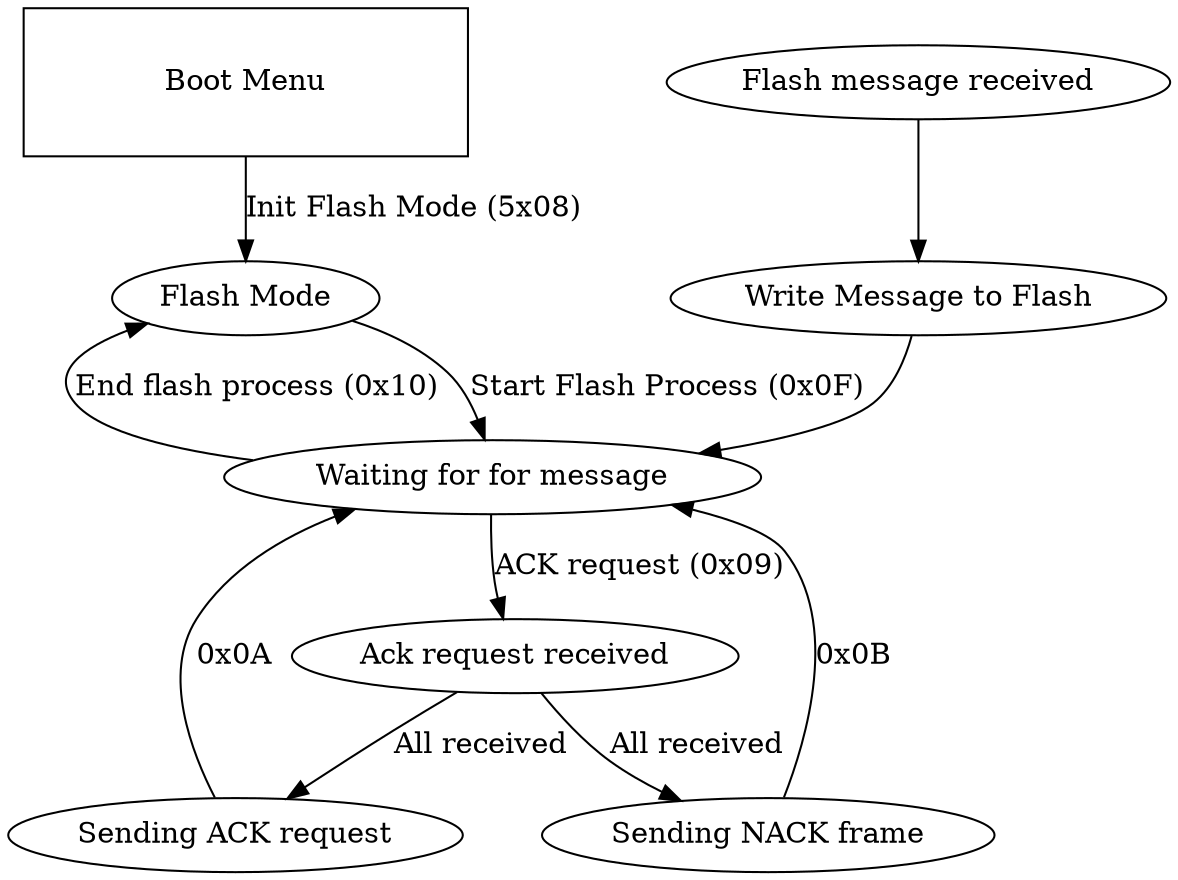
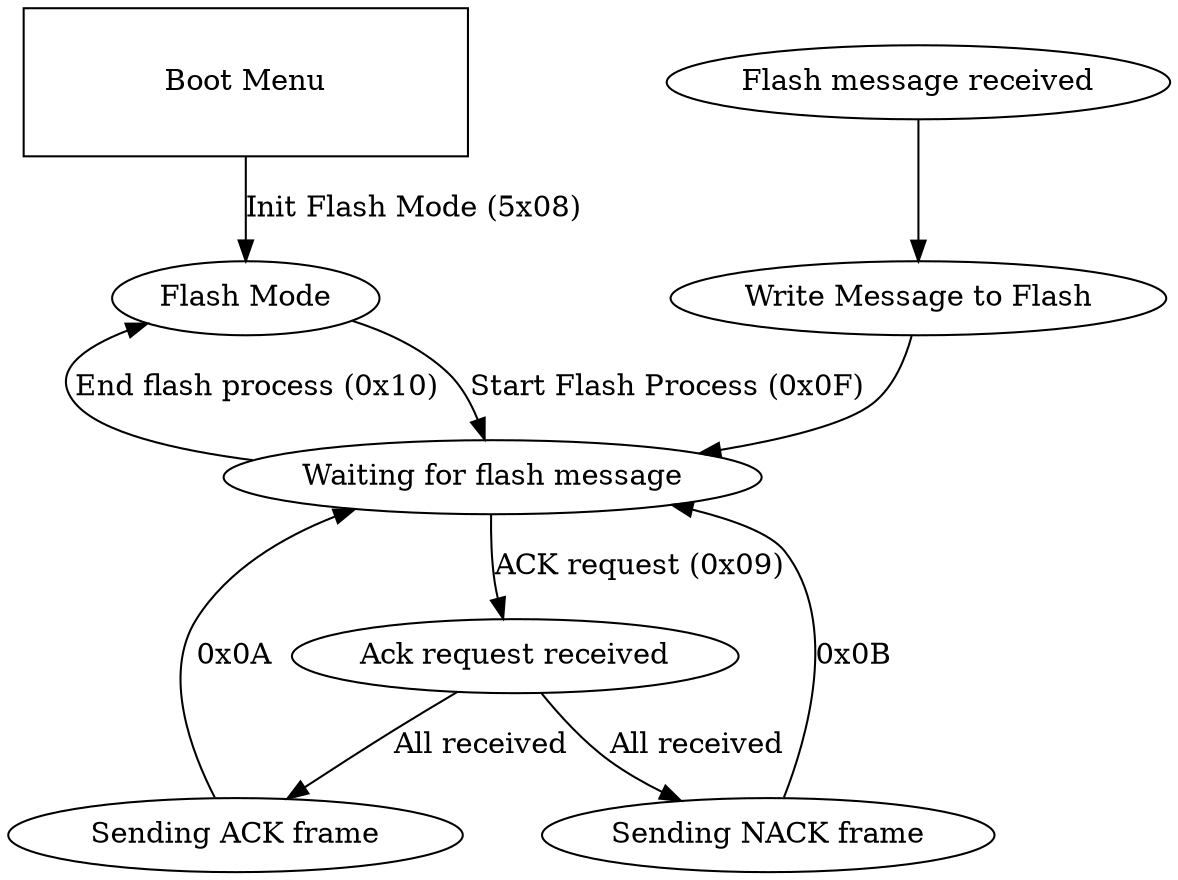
(493, 477) -> (493, 477)
(236, 835) -> (236, 835)
